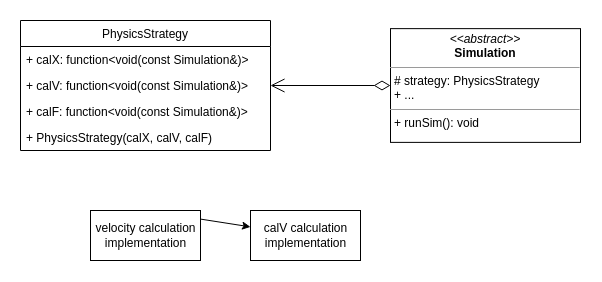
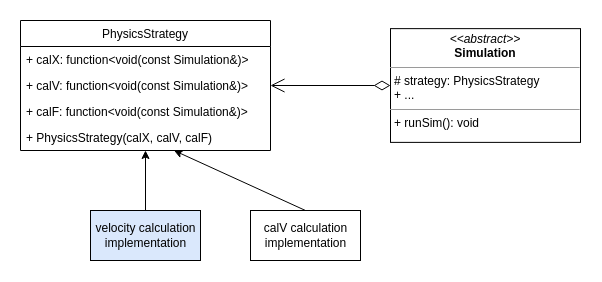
none -> (243, 182)
(221, 222) -> (146, 184)
(146, 236) -> (146, 236)
